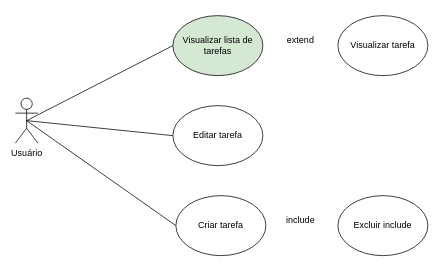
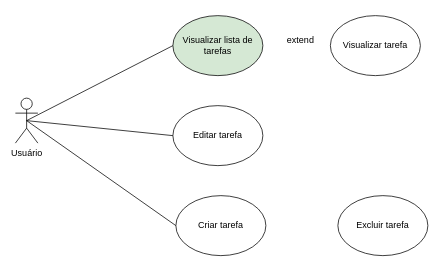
(383, 45) -> (375, 45)
(300, 220) -> none
(383, 225) -> (383, 225)
